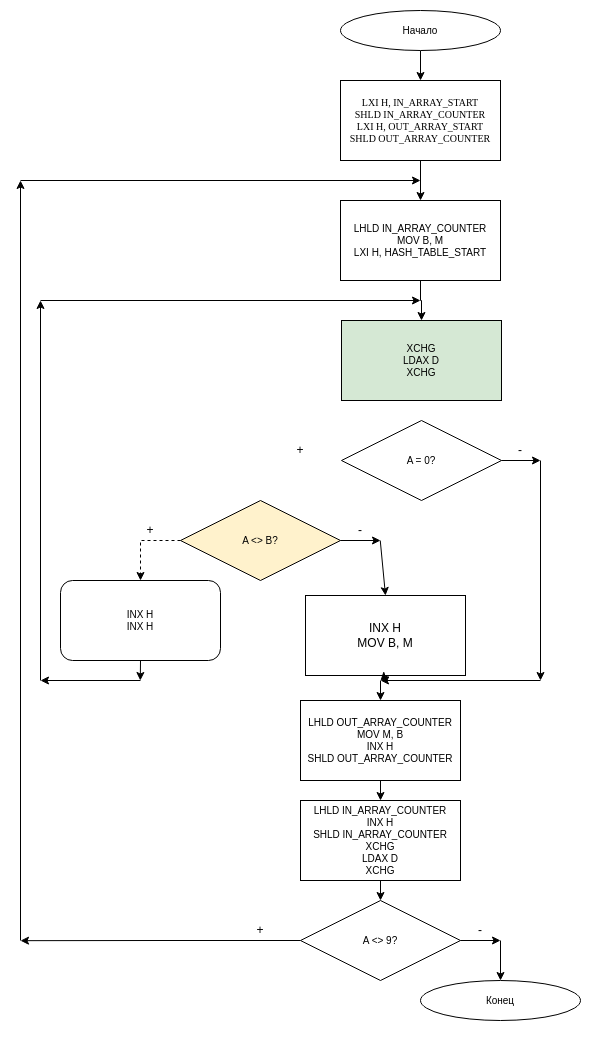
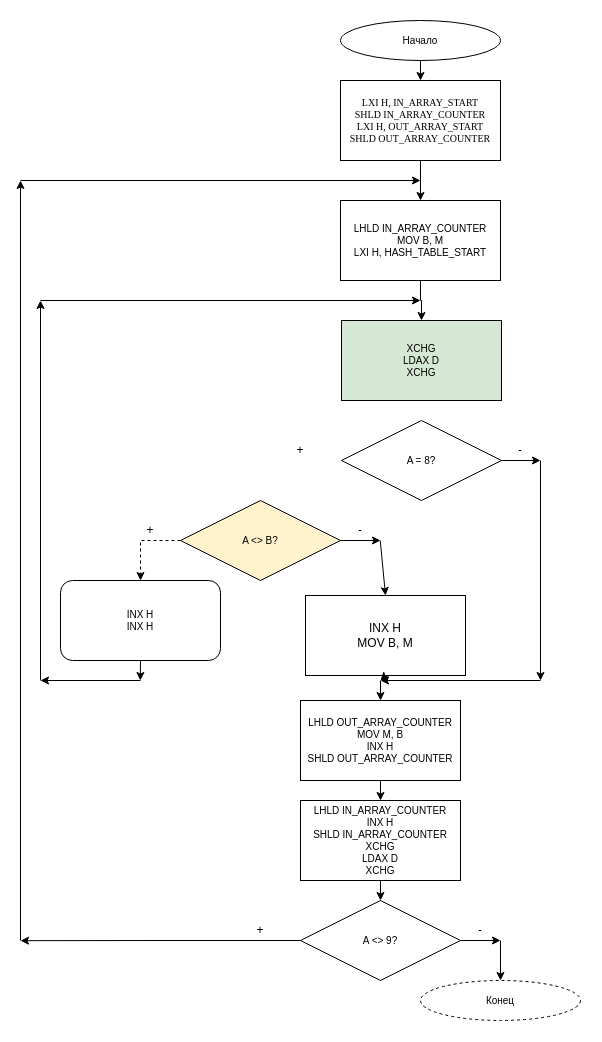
(421, 31) -> (421, 41)
(422, 461) -> (422, 461)
(501, 1001) -> (501, 1001)
